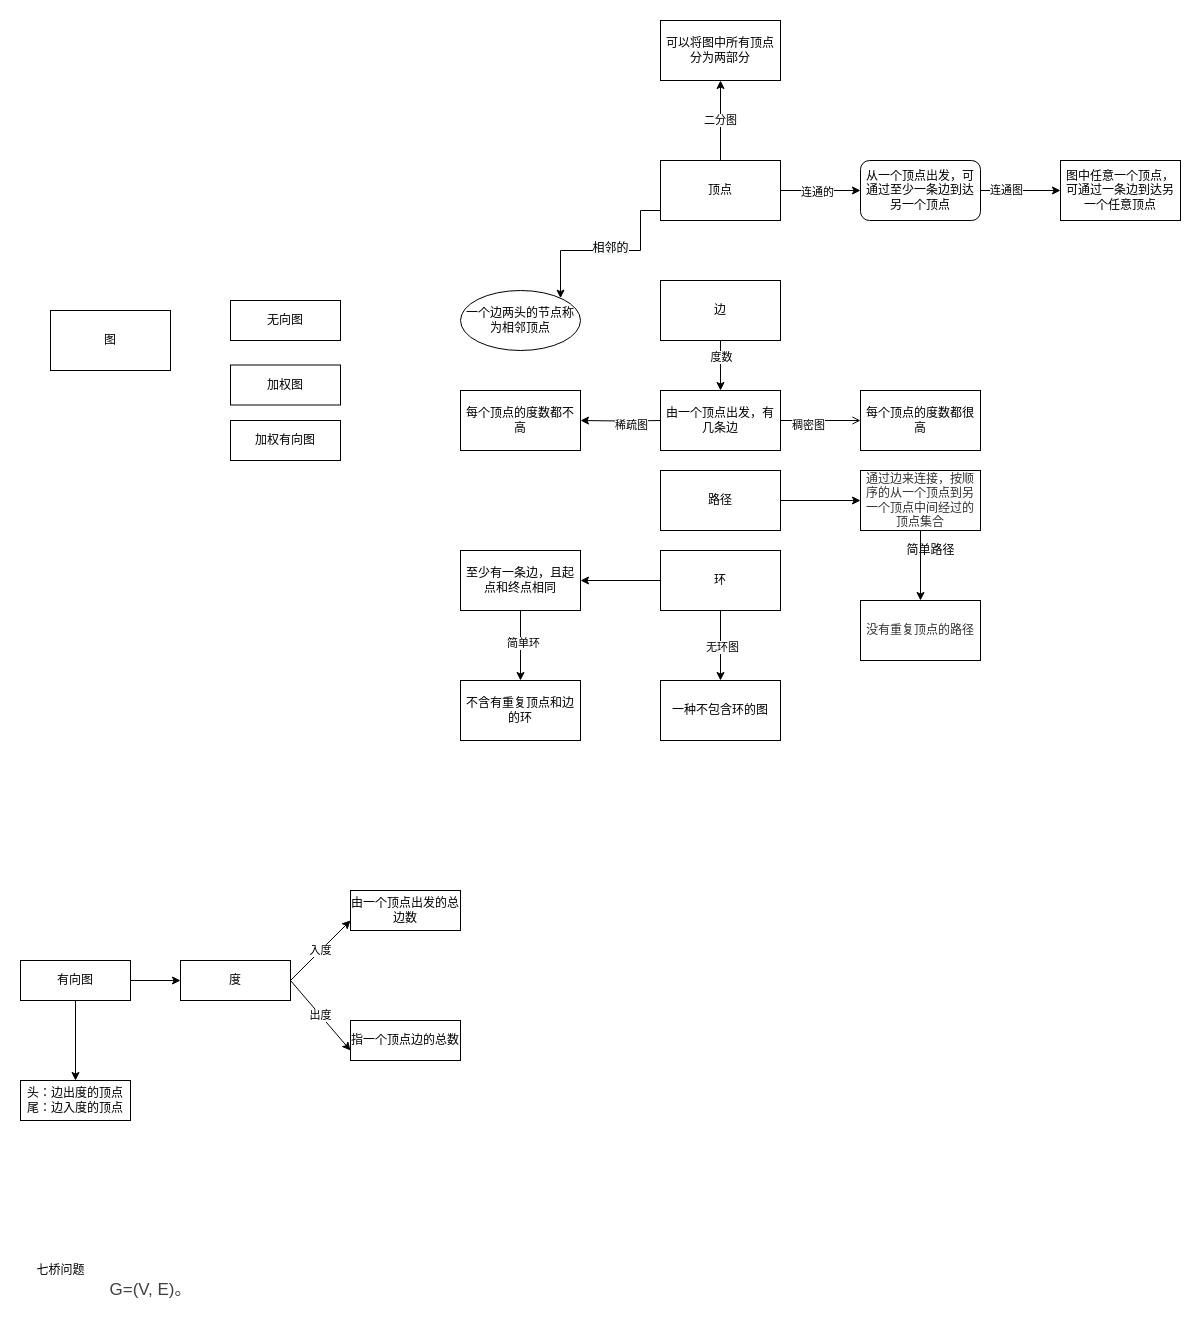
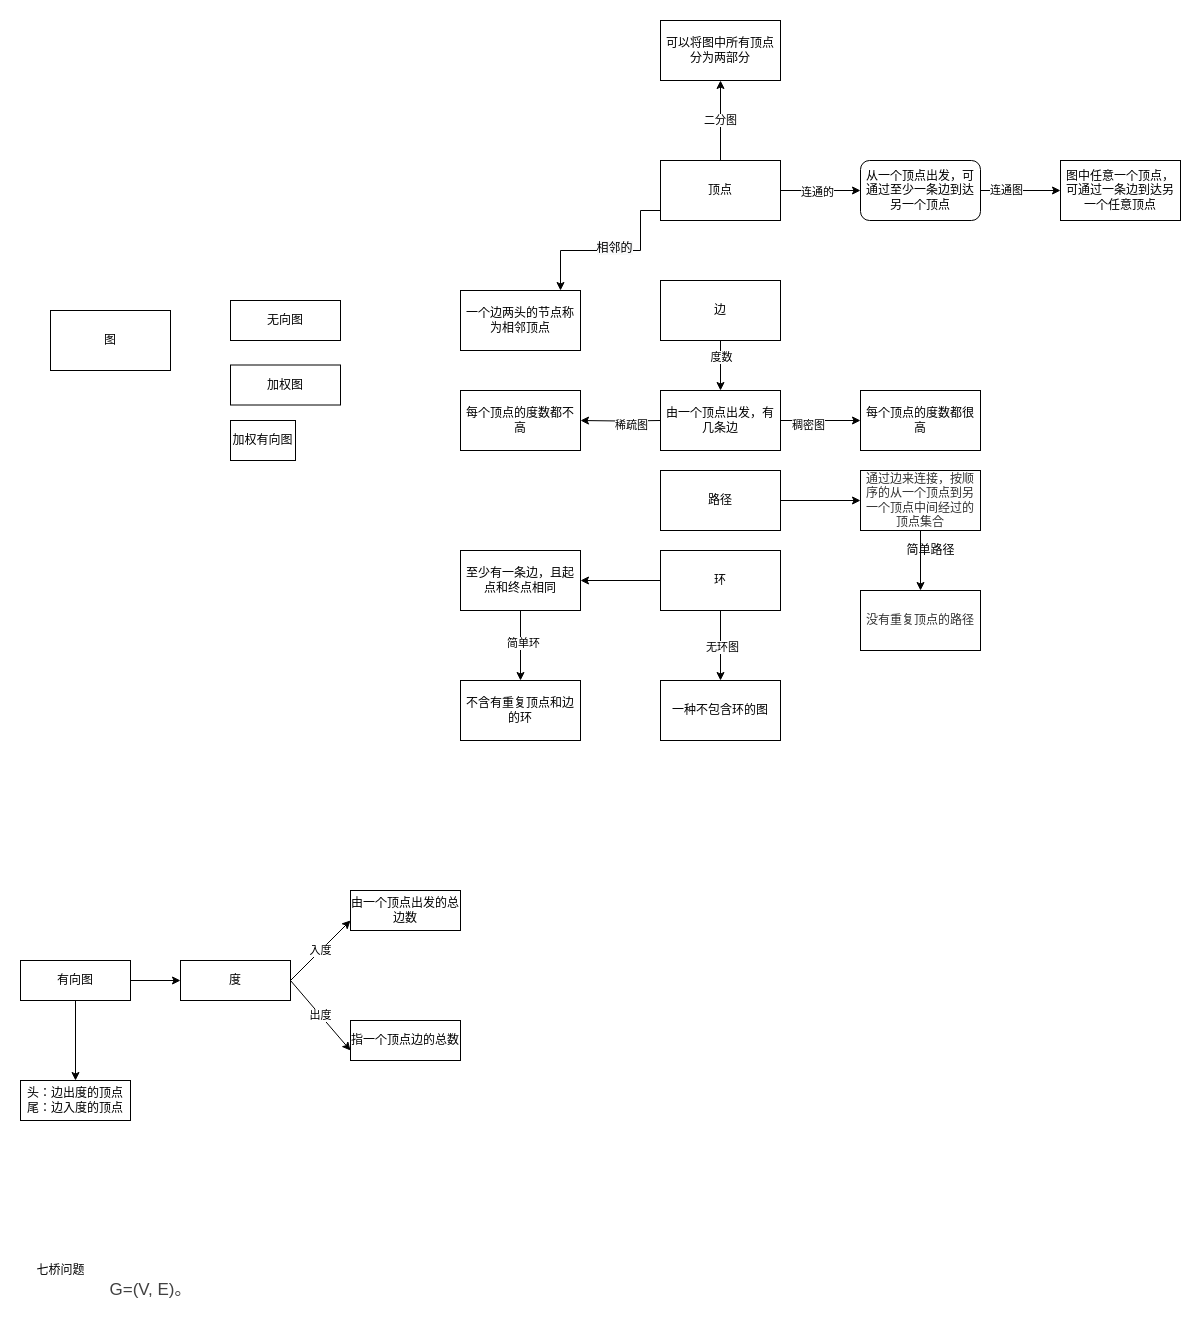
(521, 321) -> (521, 321)
(854, 421) -> (852, 421)
(286, 441) -> (263, 441)
(921, 631) -> (921, 621)
